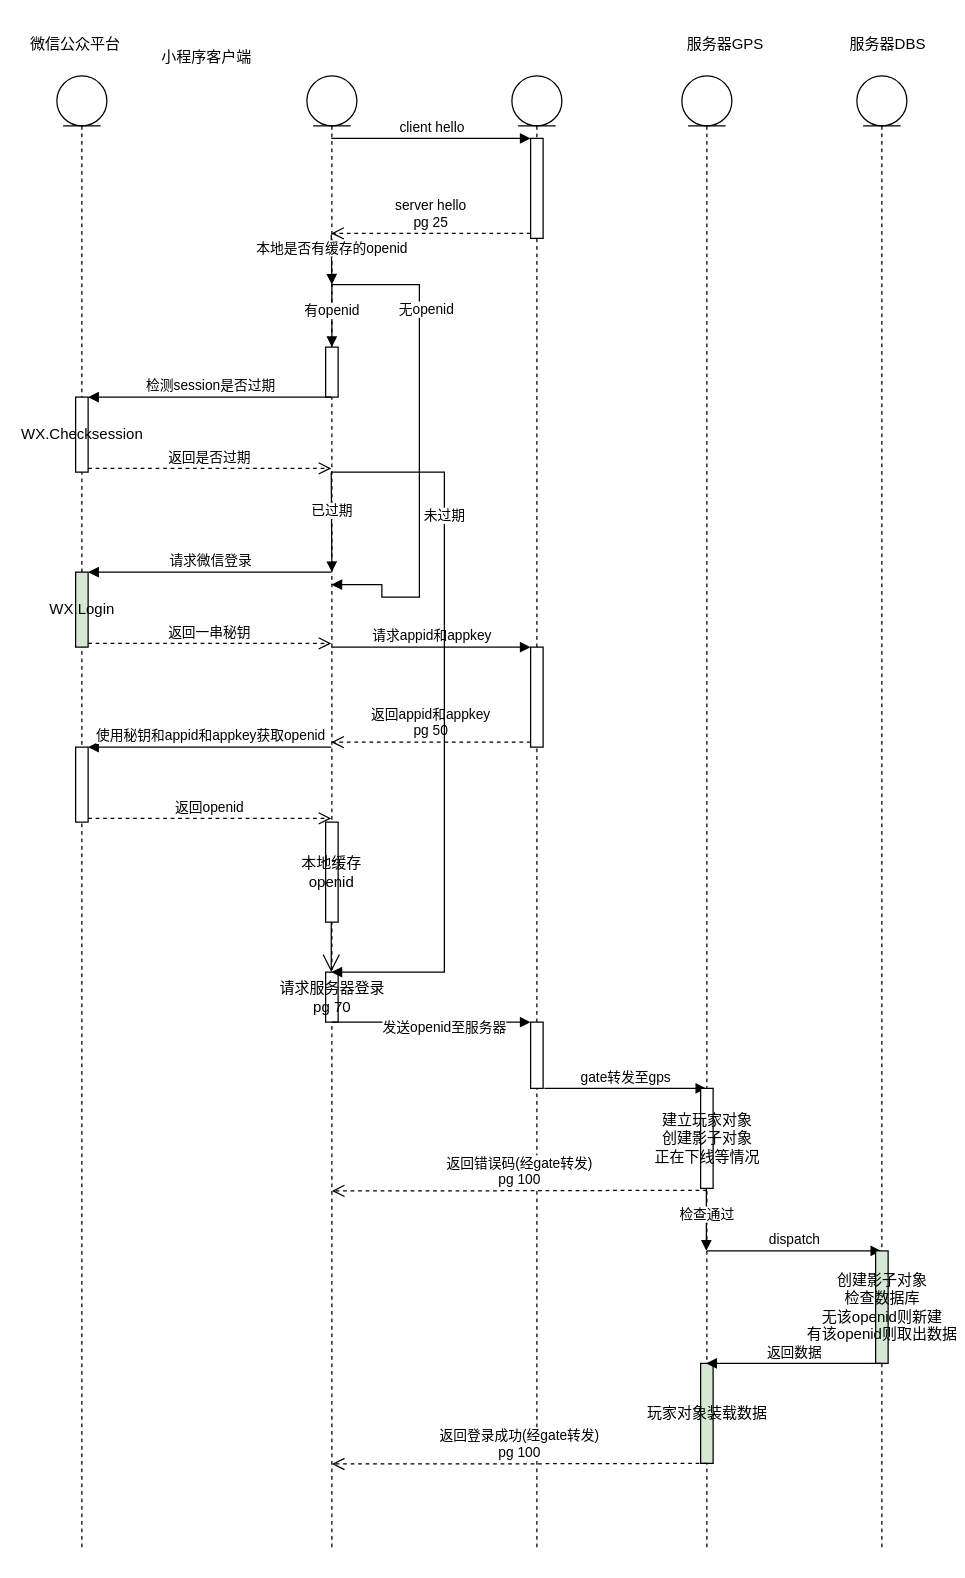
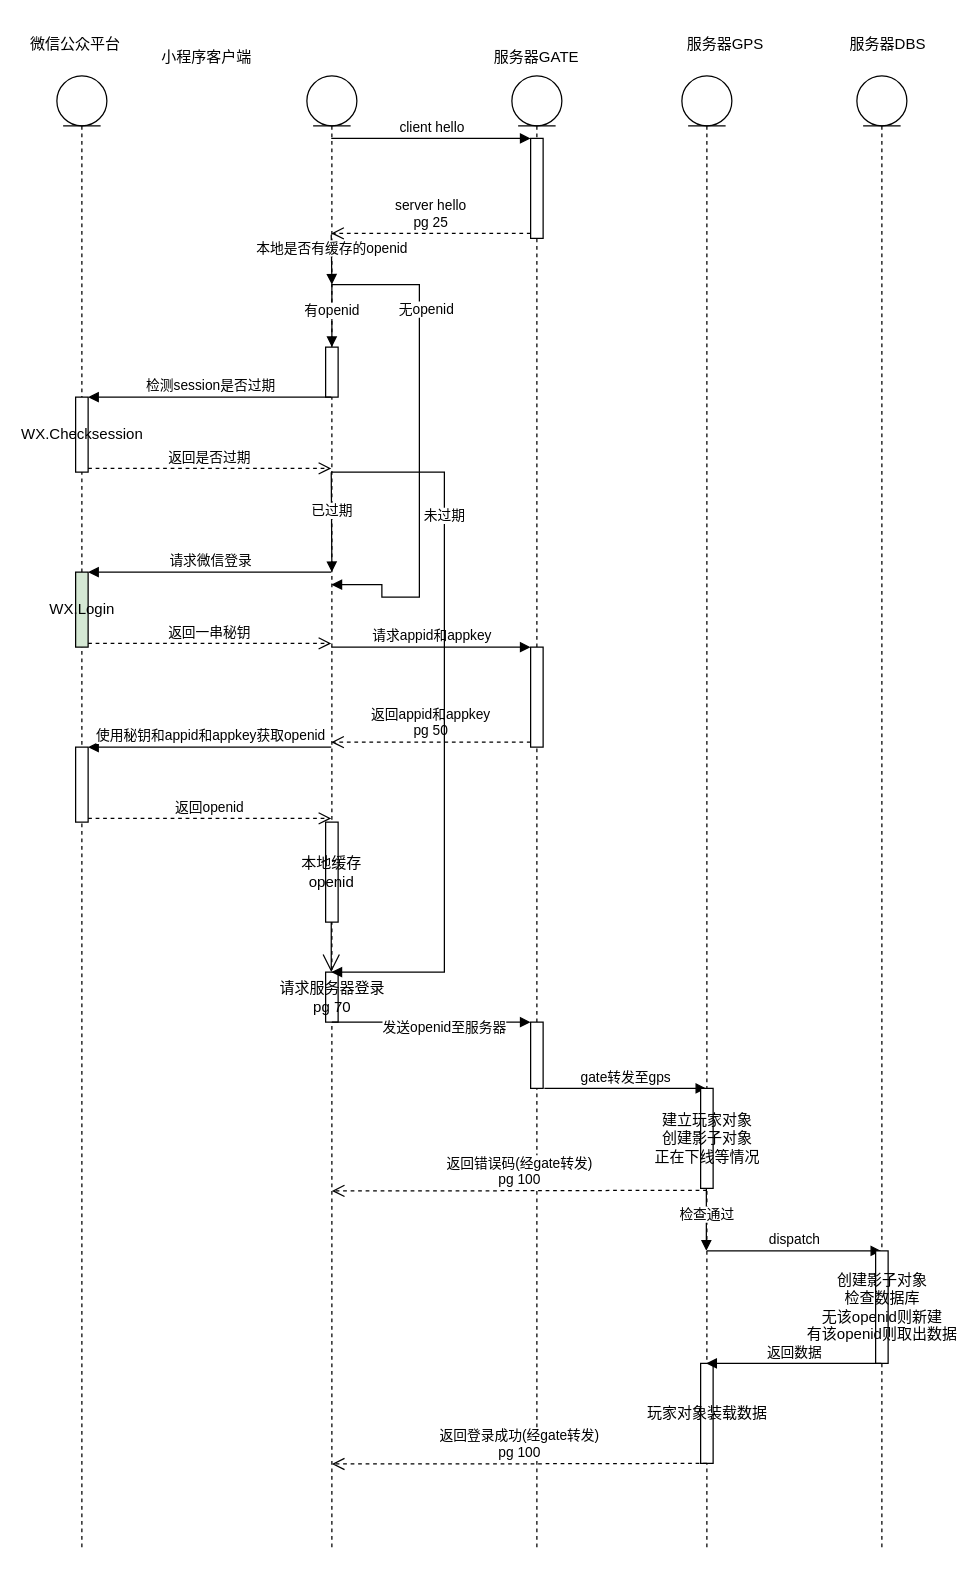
none -> (537, 57)
(882, 1307) -> (882, 1307)
(707, 1413) -> (707, 1413)
